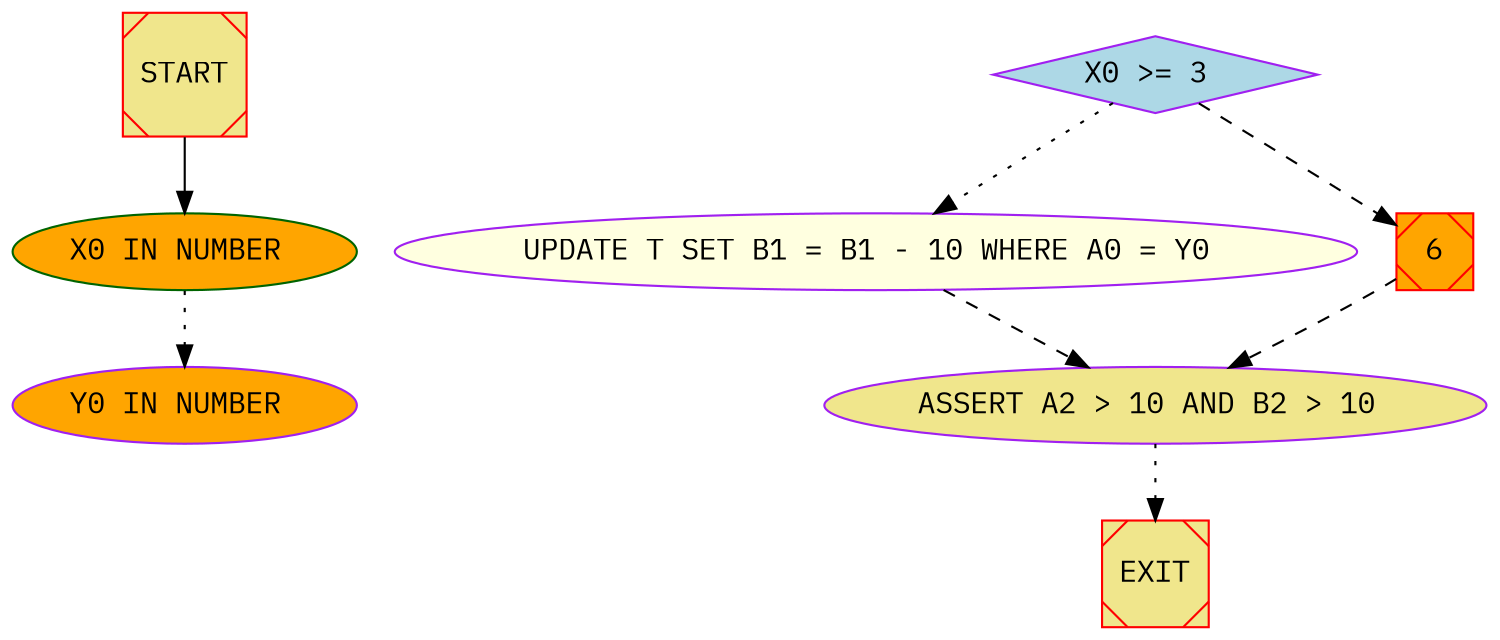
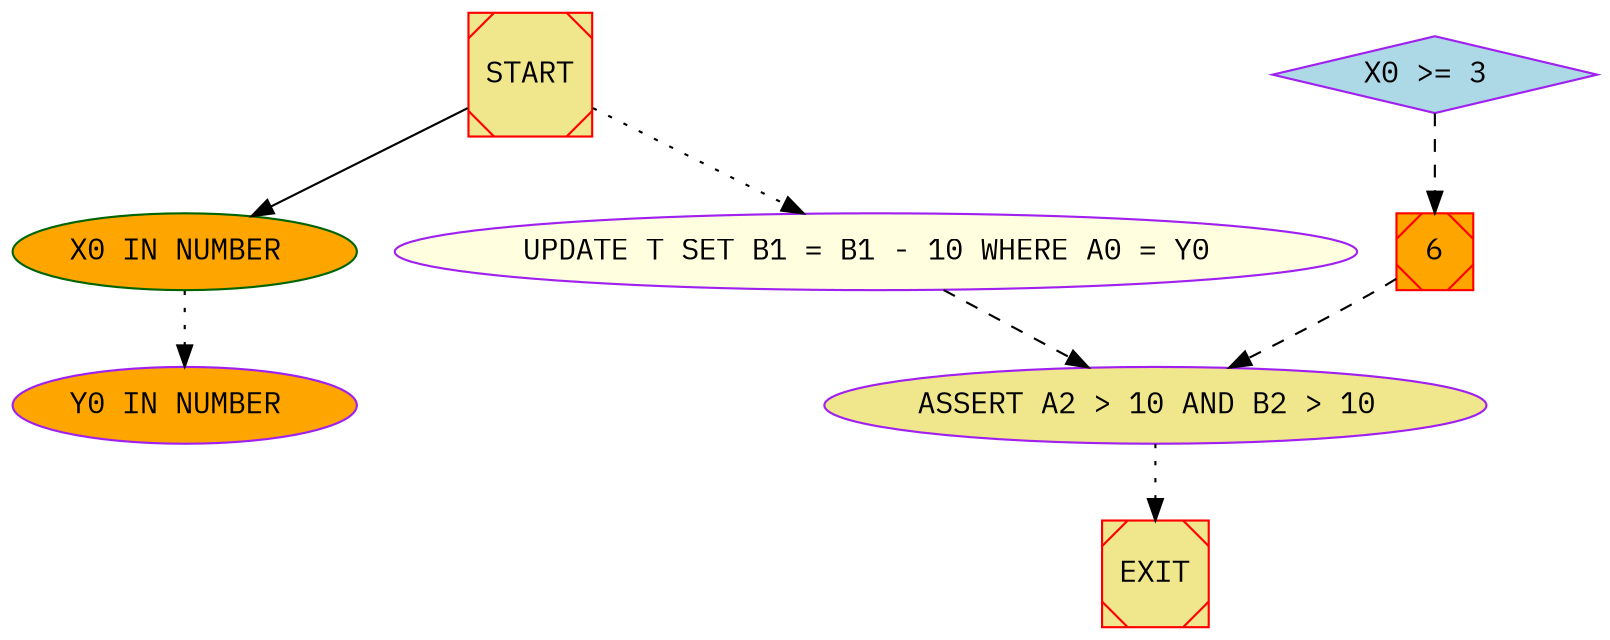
(1033, 153) -> (688, 156)
